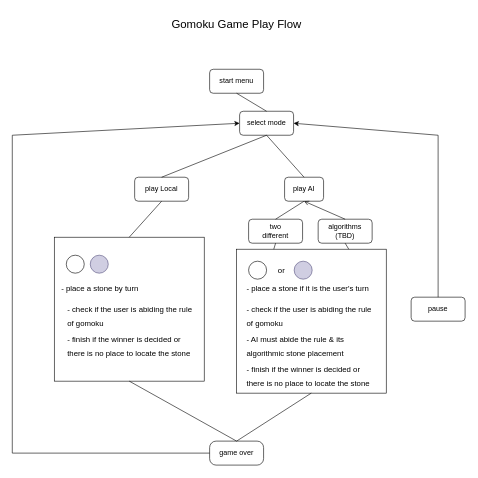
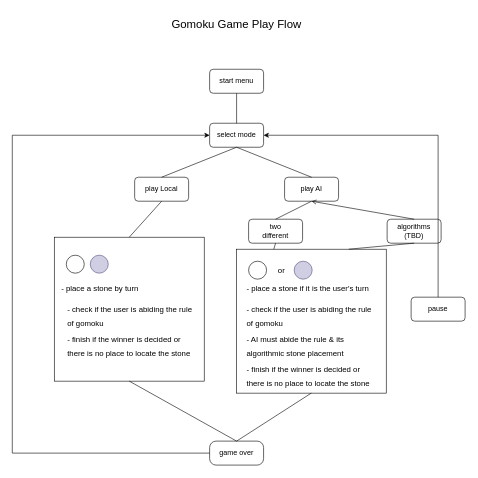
(267, 123) -> (237, 135)
(304, 189) -> (312, 189)
(345, 231) -> (414, 231)
